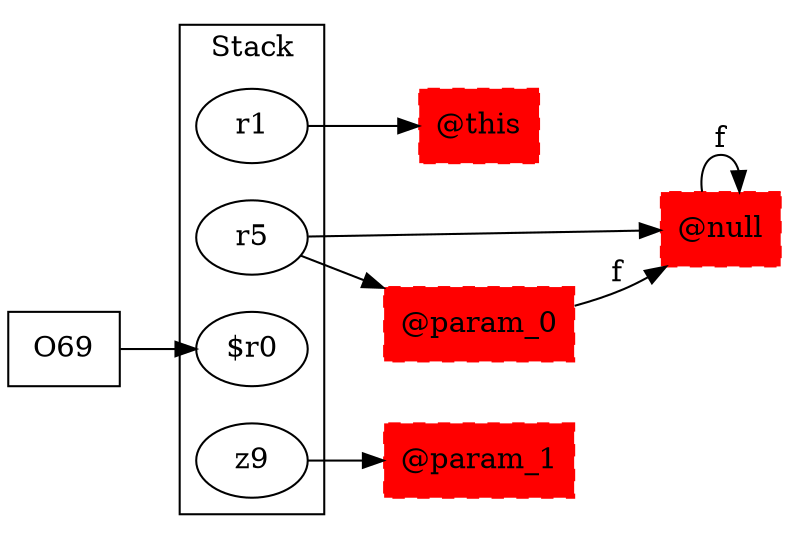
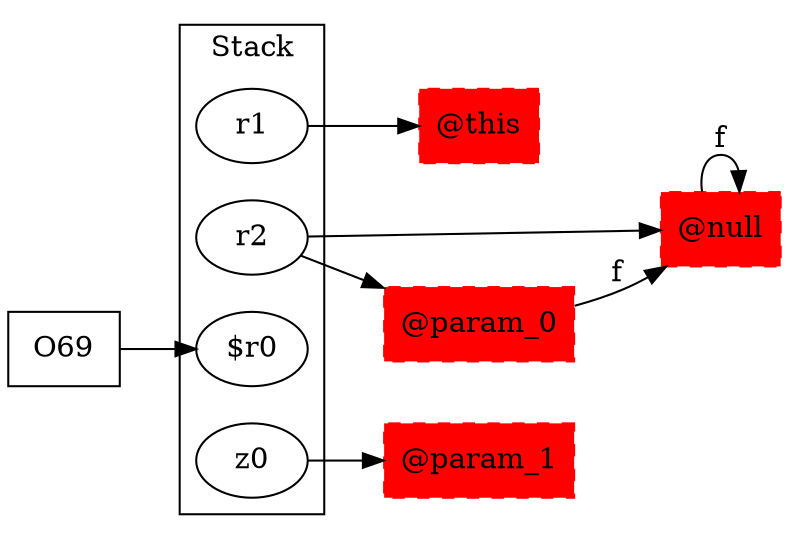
(252, 238) -> (252, 238)
(252, 461) -> (252, 461)
